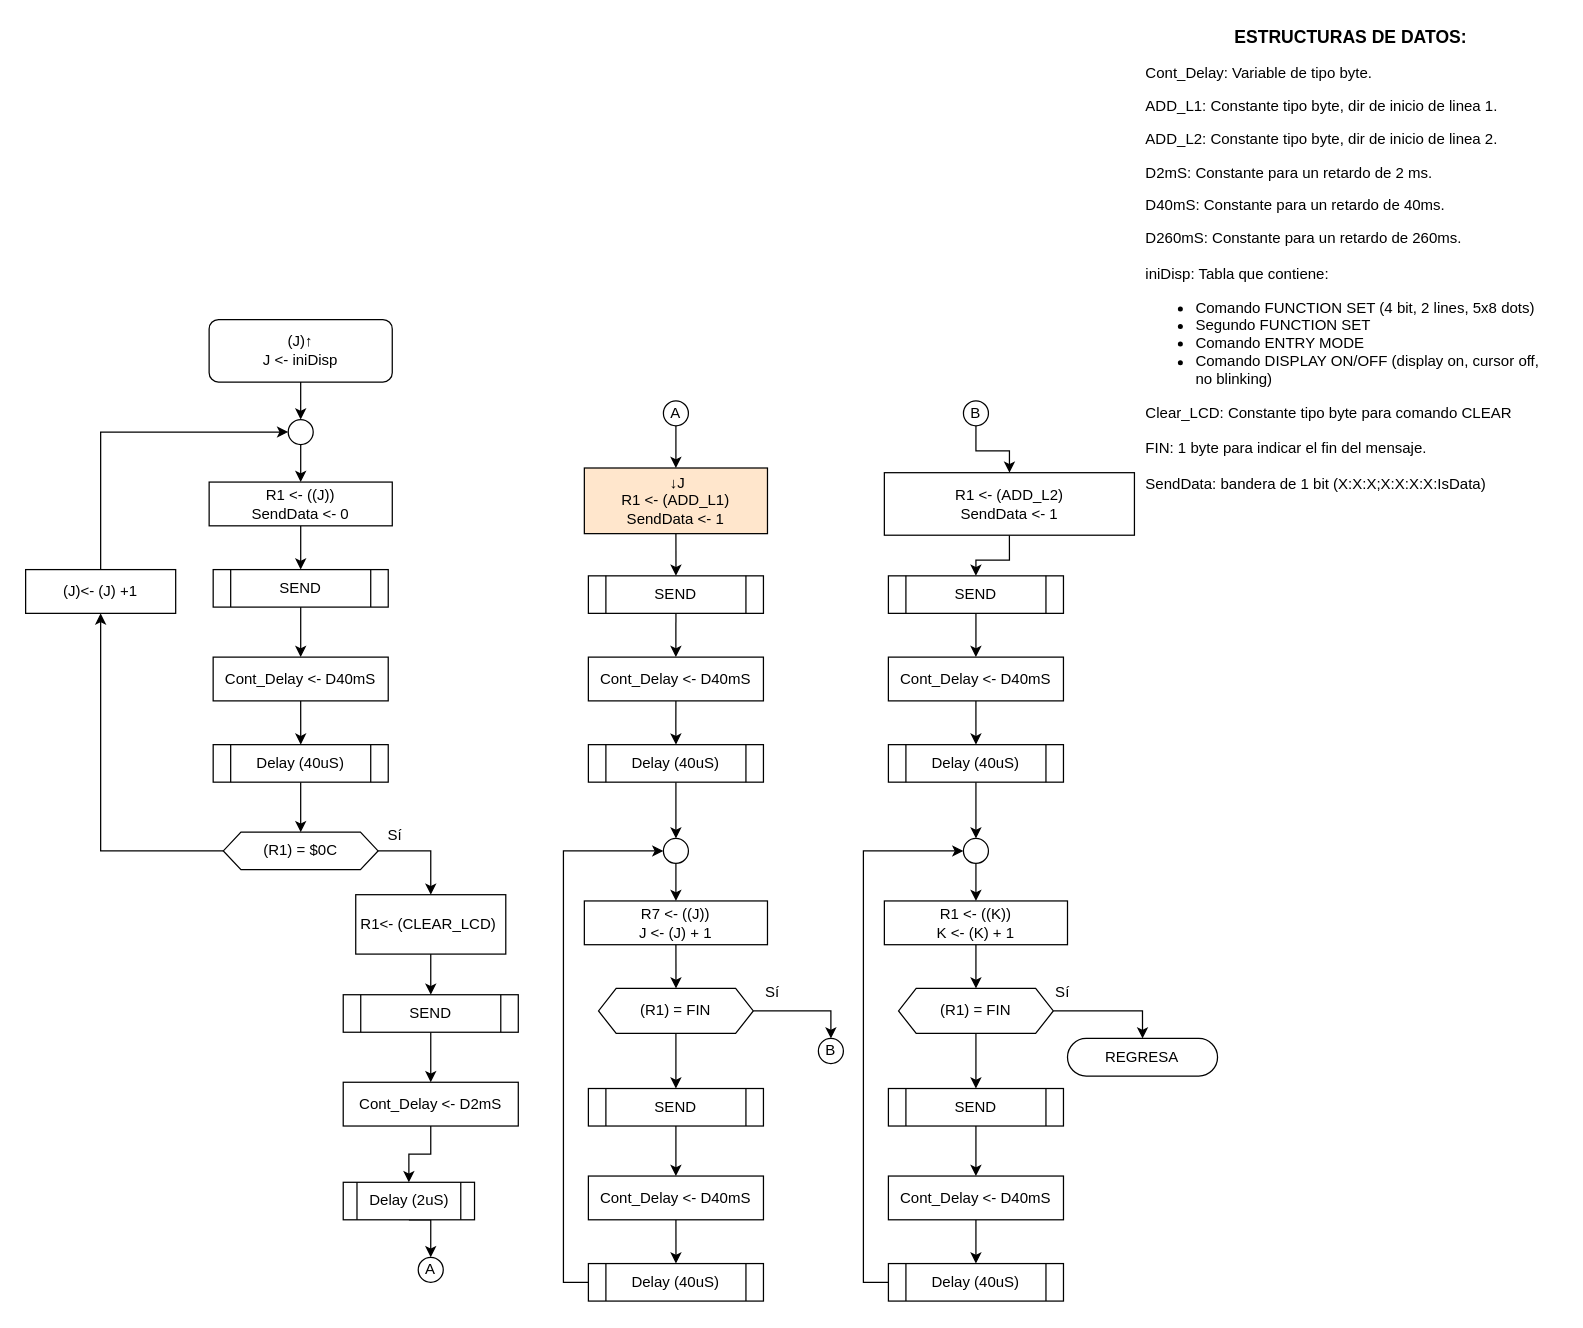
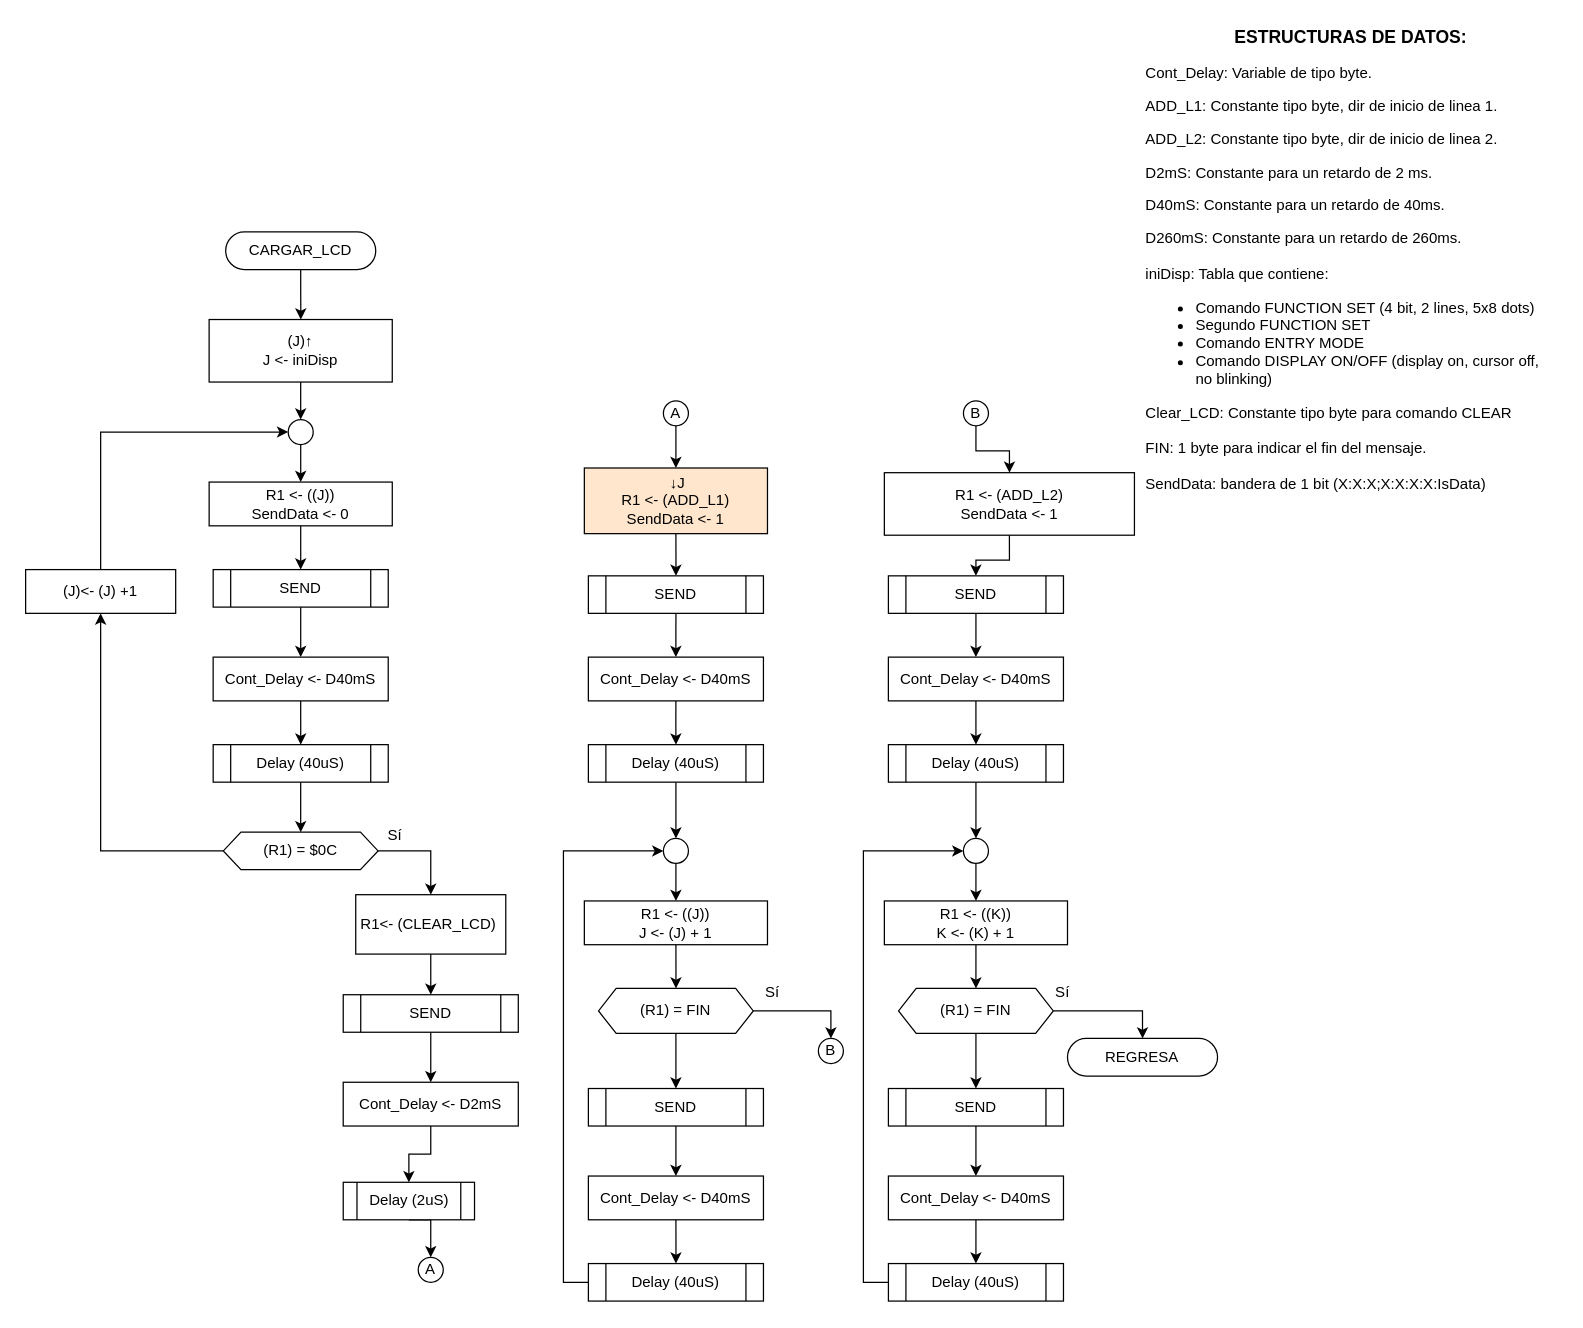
none -> (301, 251)
none -> (301, 290)
(301, 351) -> (301, 351)
(676, 923) -> (676, 923)
